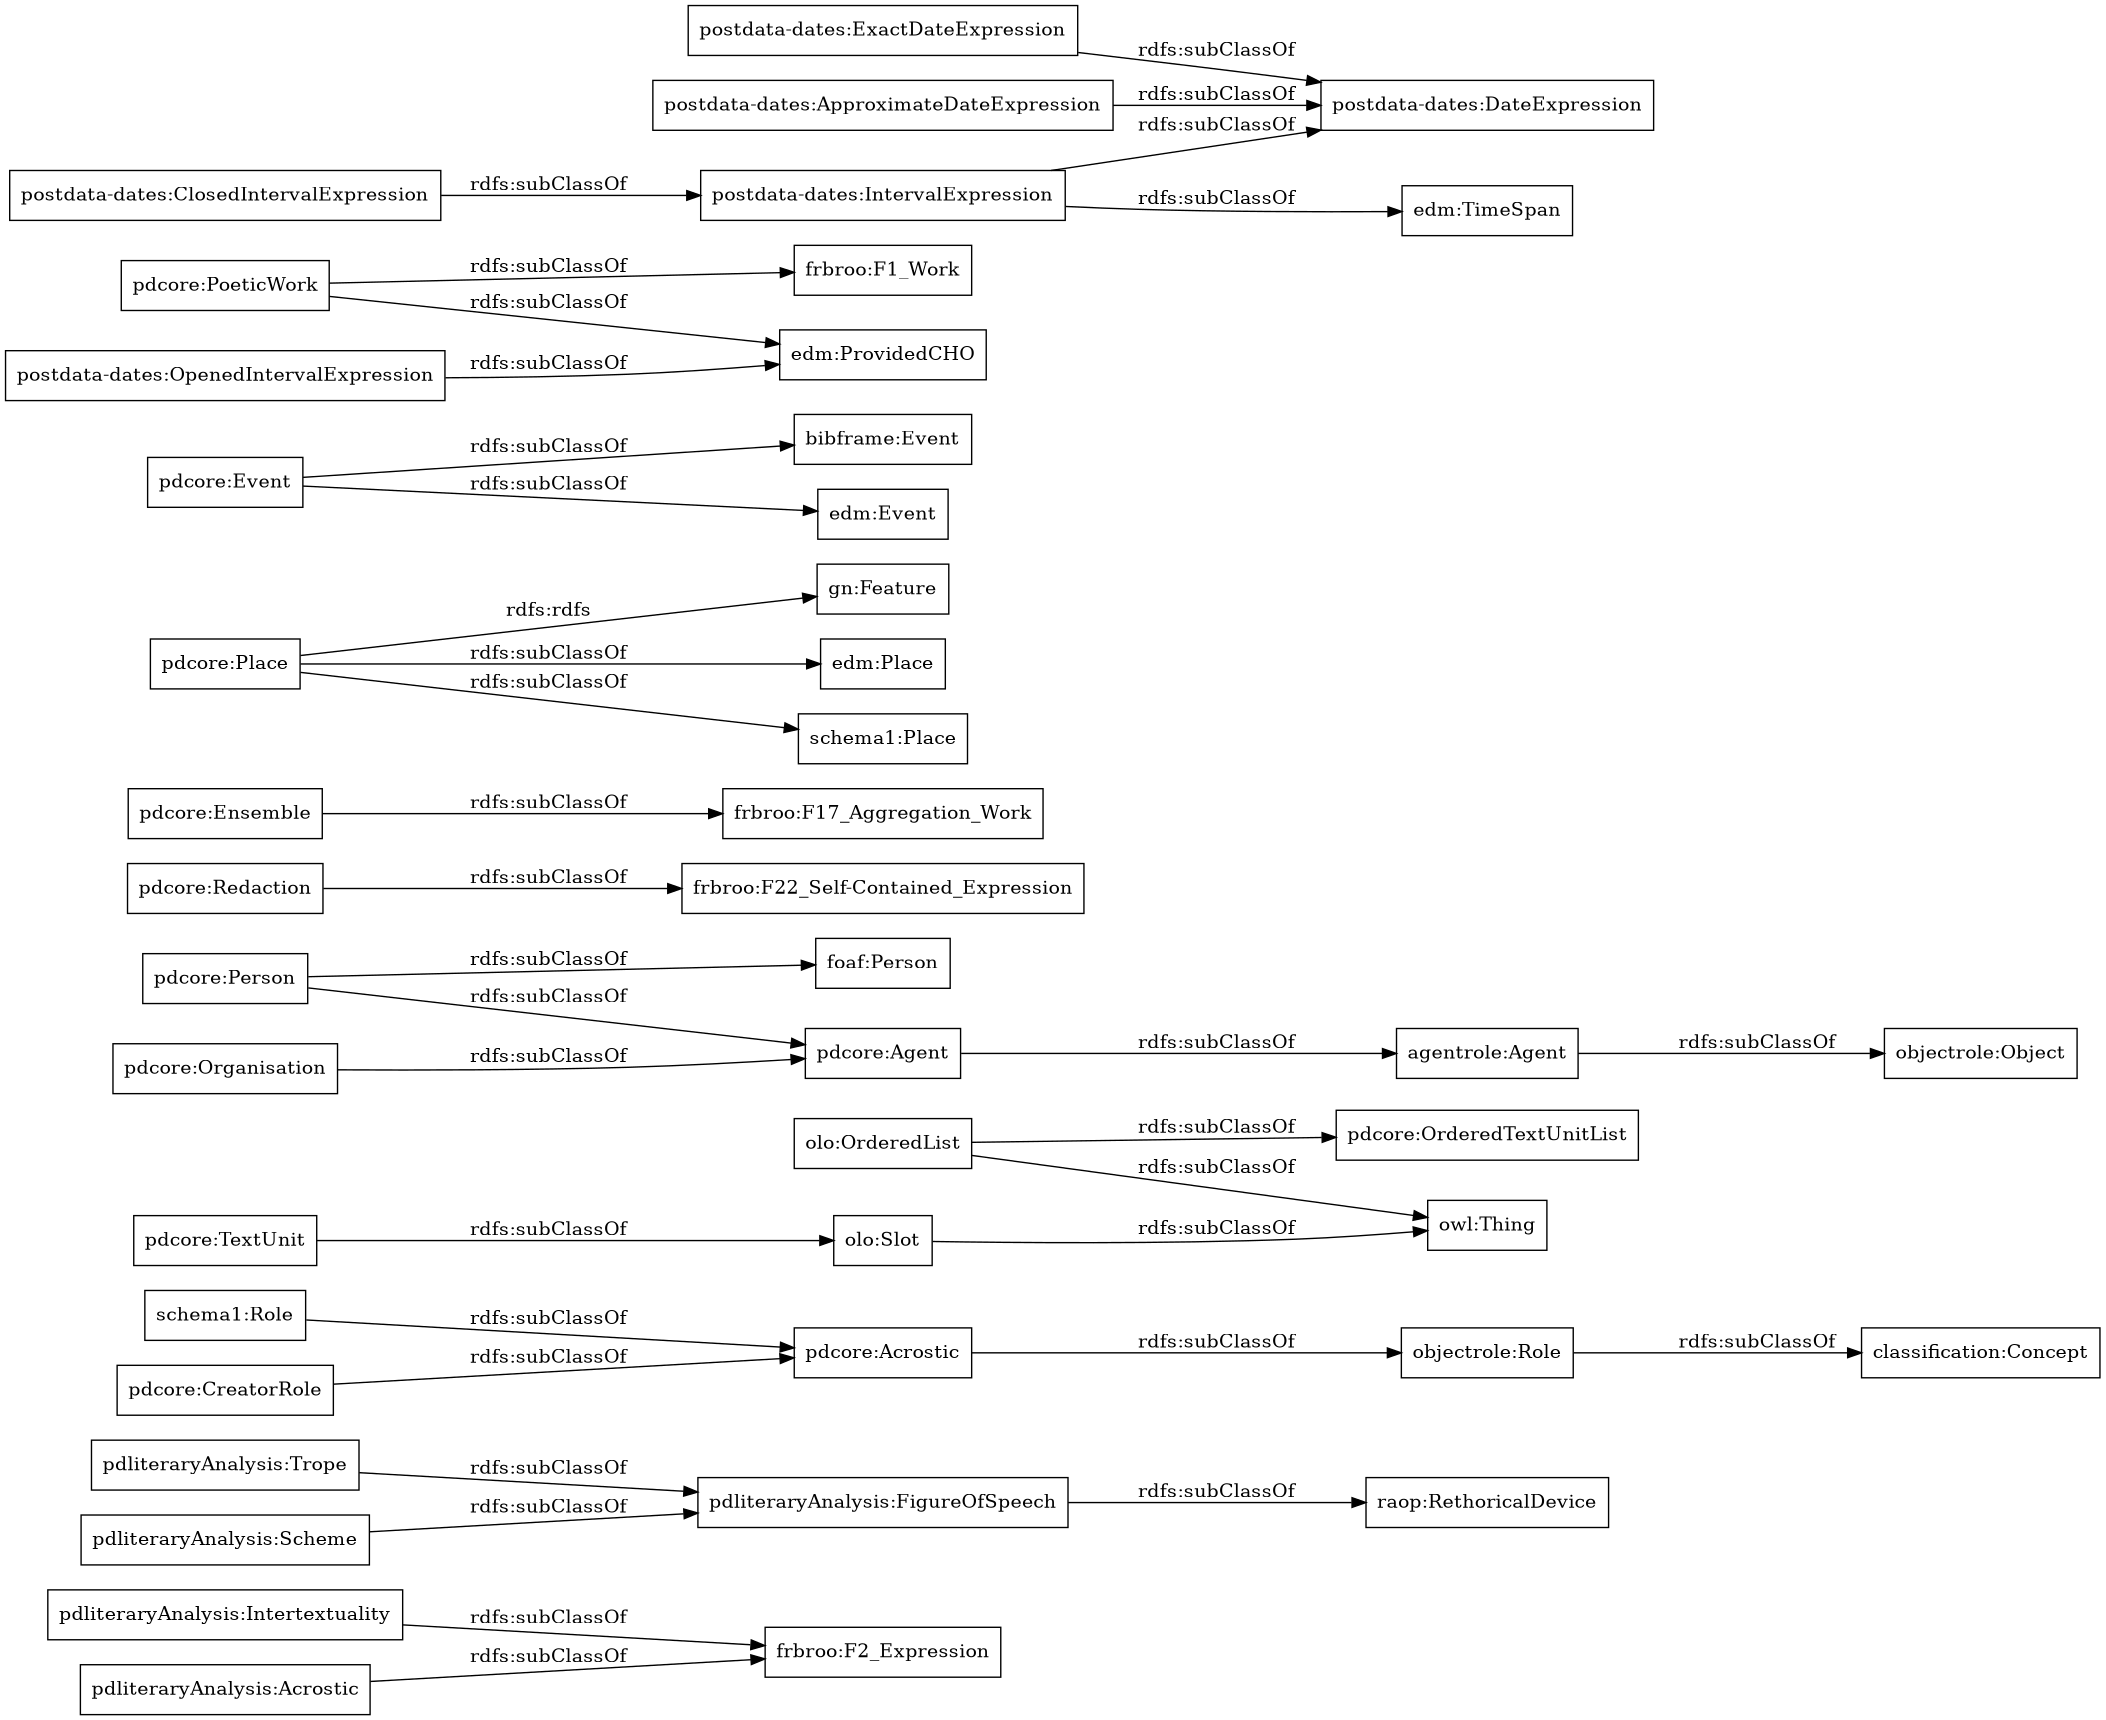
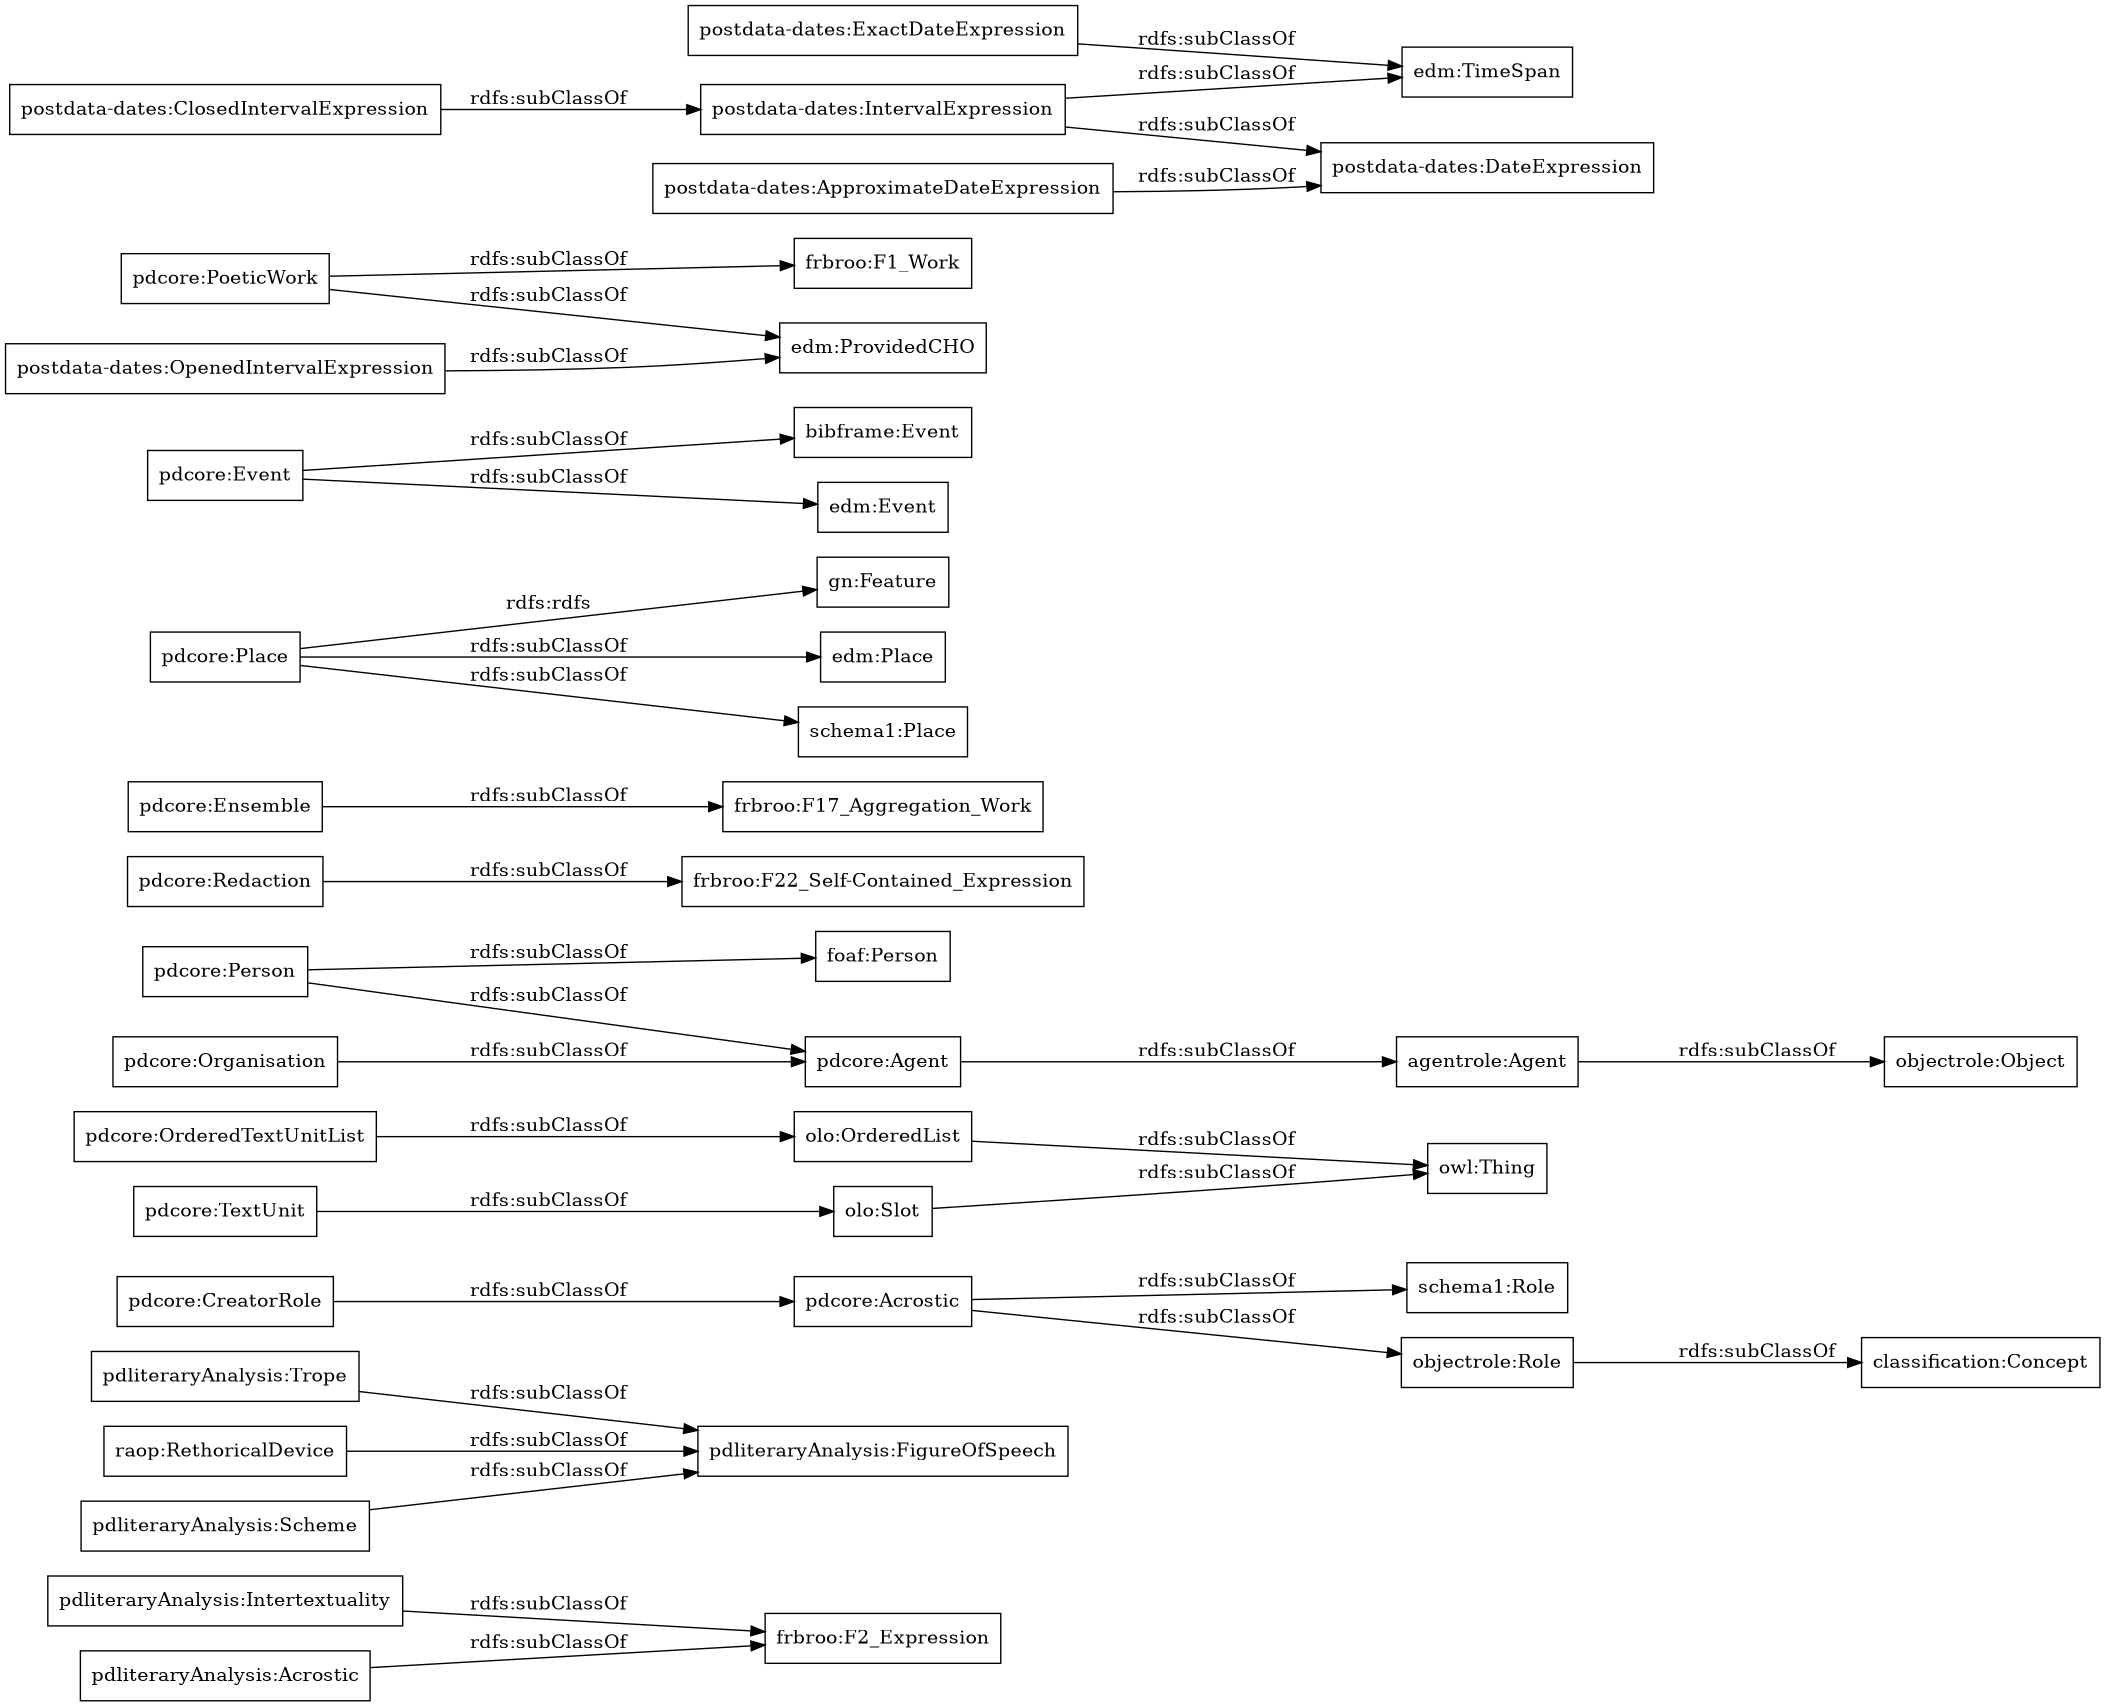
(1192, 66) -> (1233, 55)
(1147, 1140) -> (578, 1137)
(543, 1334) -> (1182, 1295)
(1210, 1503) -> (515, 1451)
